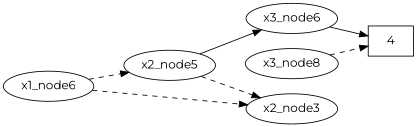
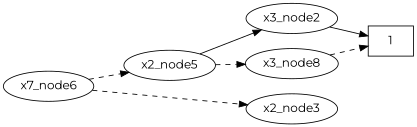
(292, 18) -> (292, 18)
(391, 41) -> (391, 41)
(49, 86) -> (49, 86)
(227, 86) -> (226, 65)
